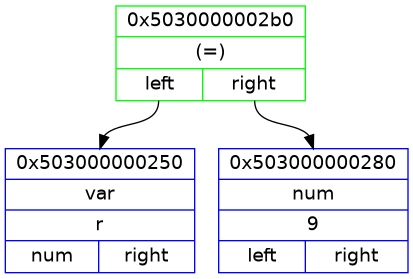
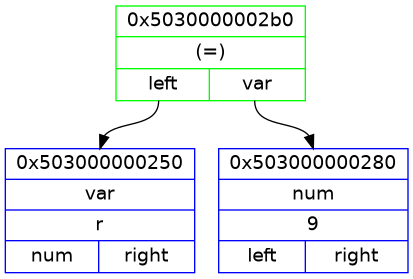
(254, 84) -> (257, 84)
